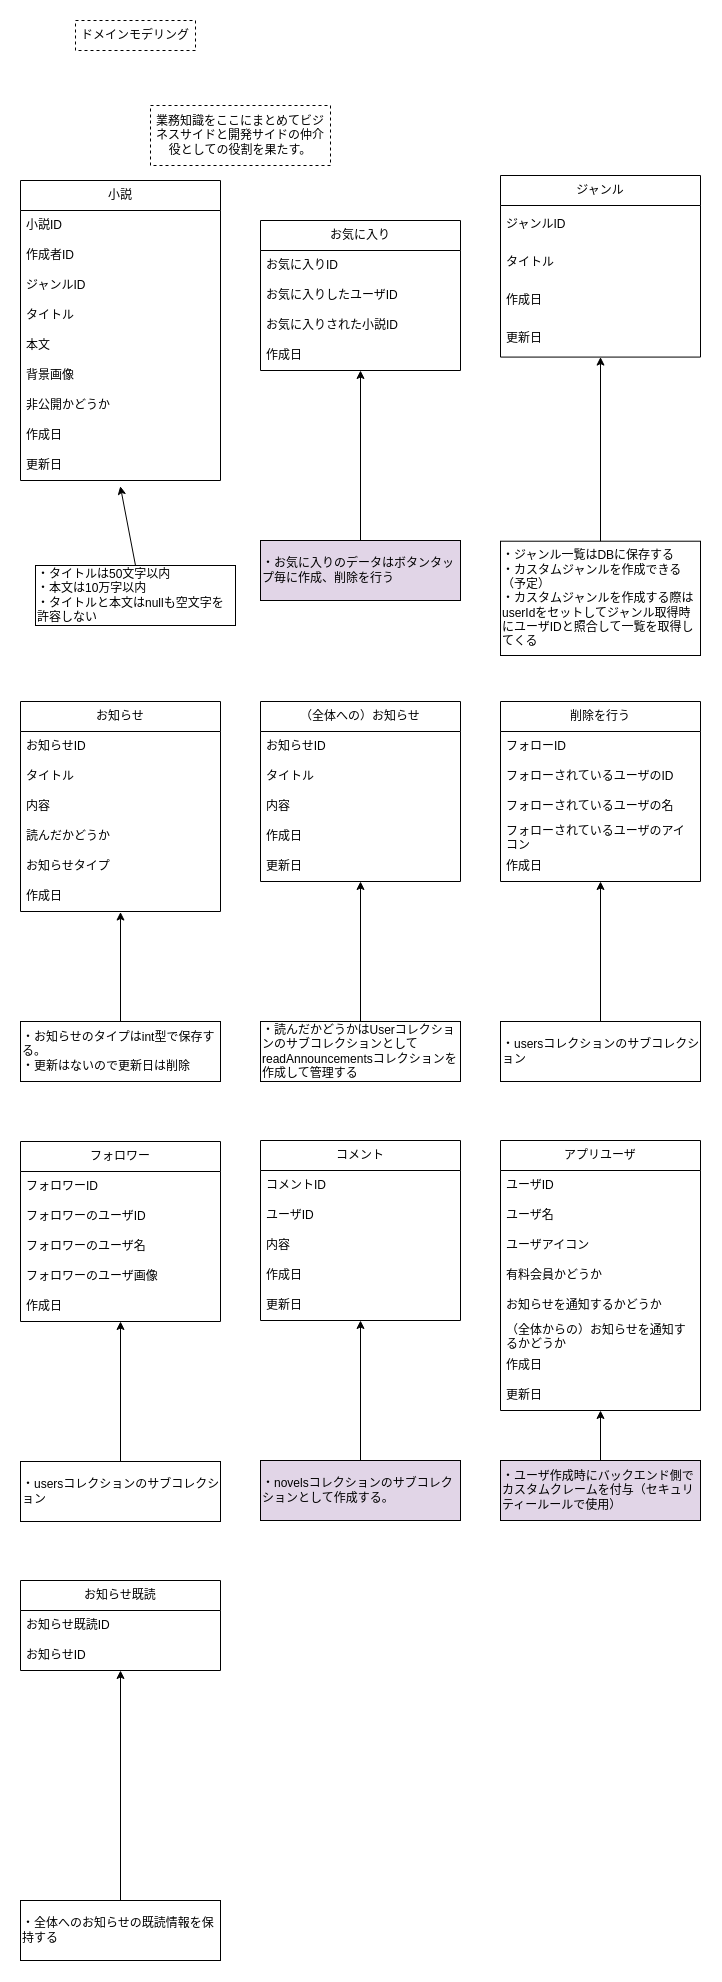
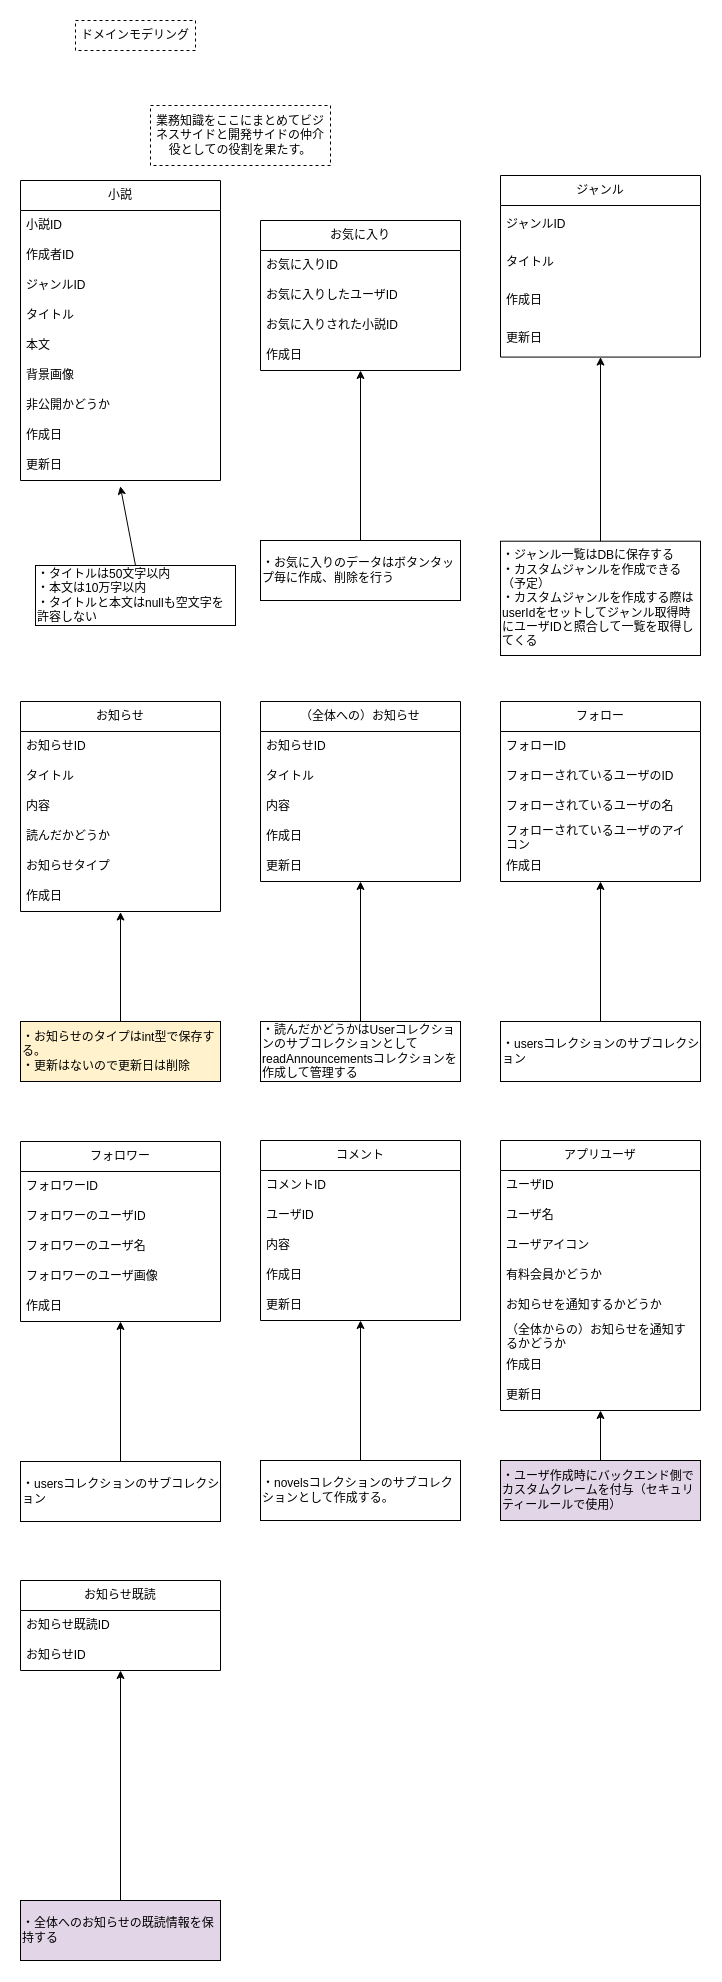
(361, 571) -> (361, 571)
(601, 717) -> (601, 717)
(121, 1052) -> (121, 1052)
(361, 1491) -> (361, 1491)
(121, 1931) -> (121, 1931)
